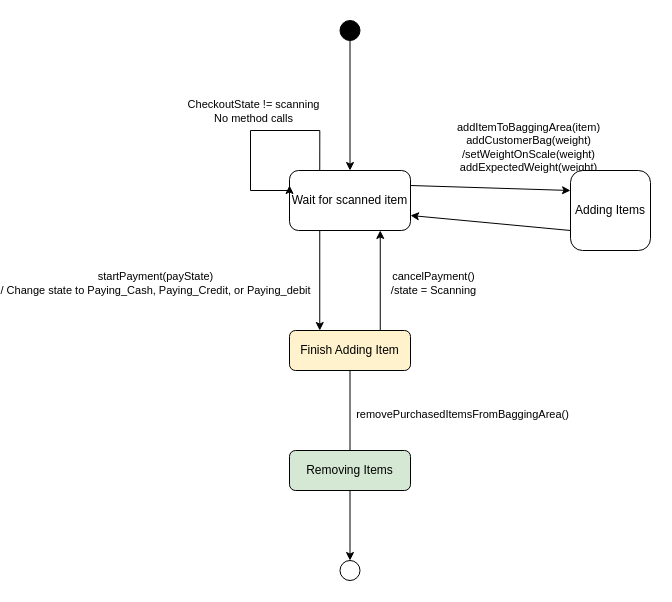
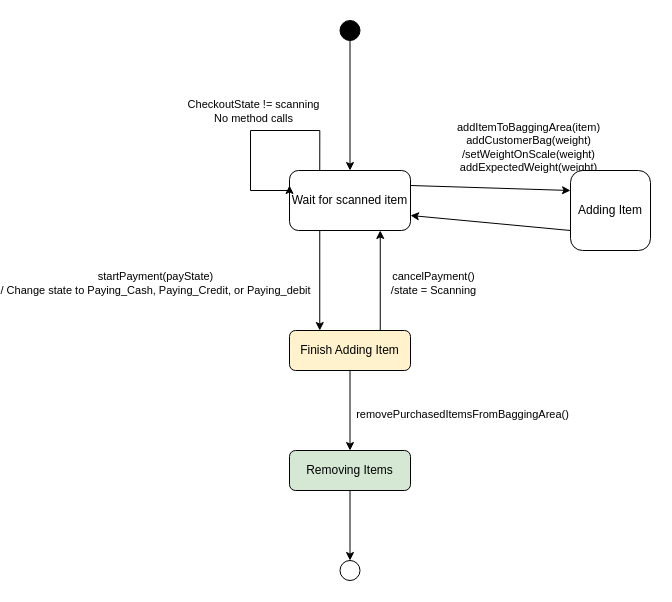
(611, 211) -> (611, 211)
(350, 444) -> (350, 442)
